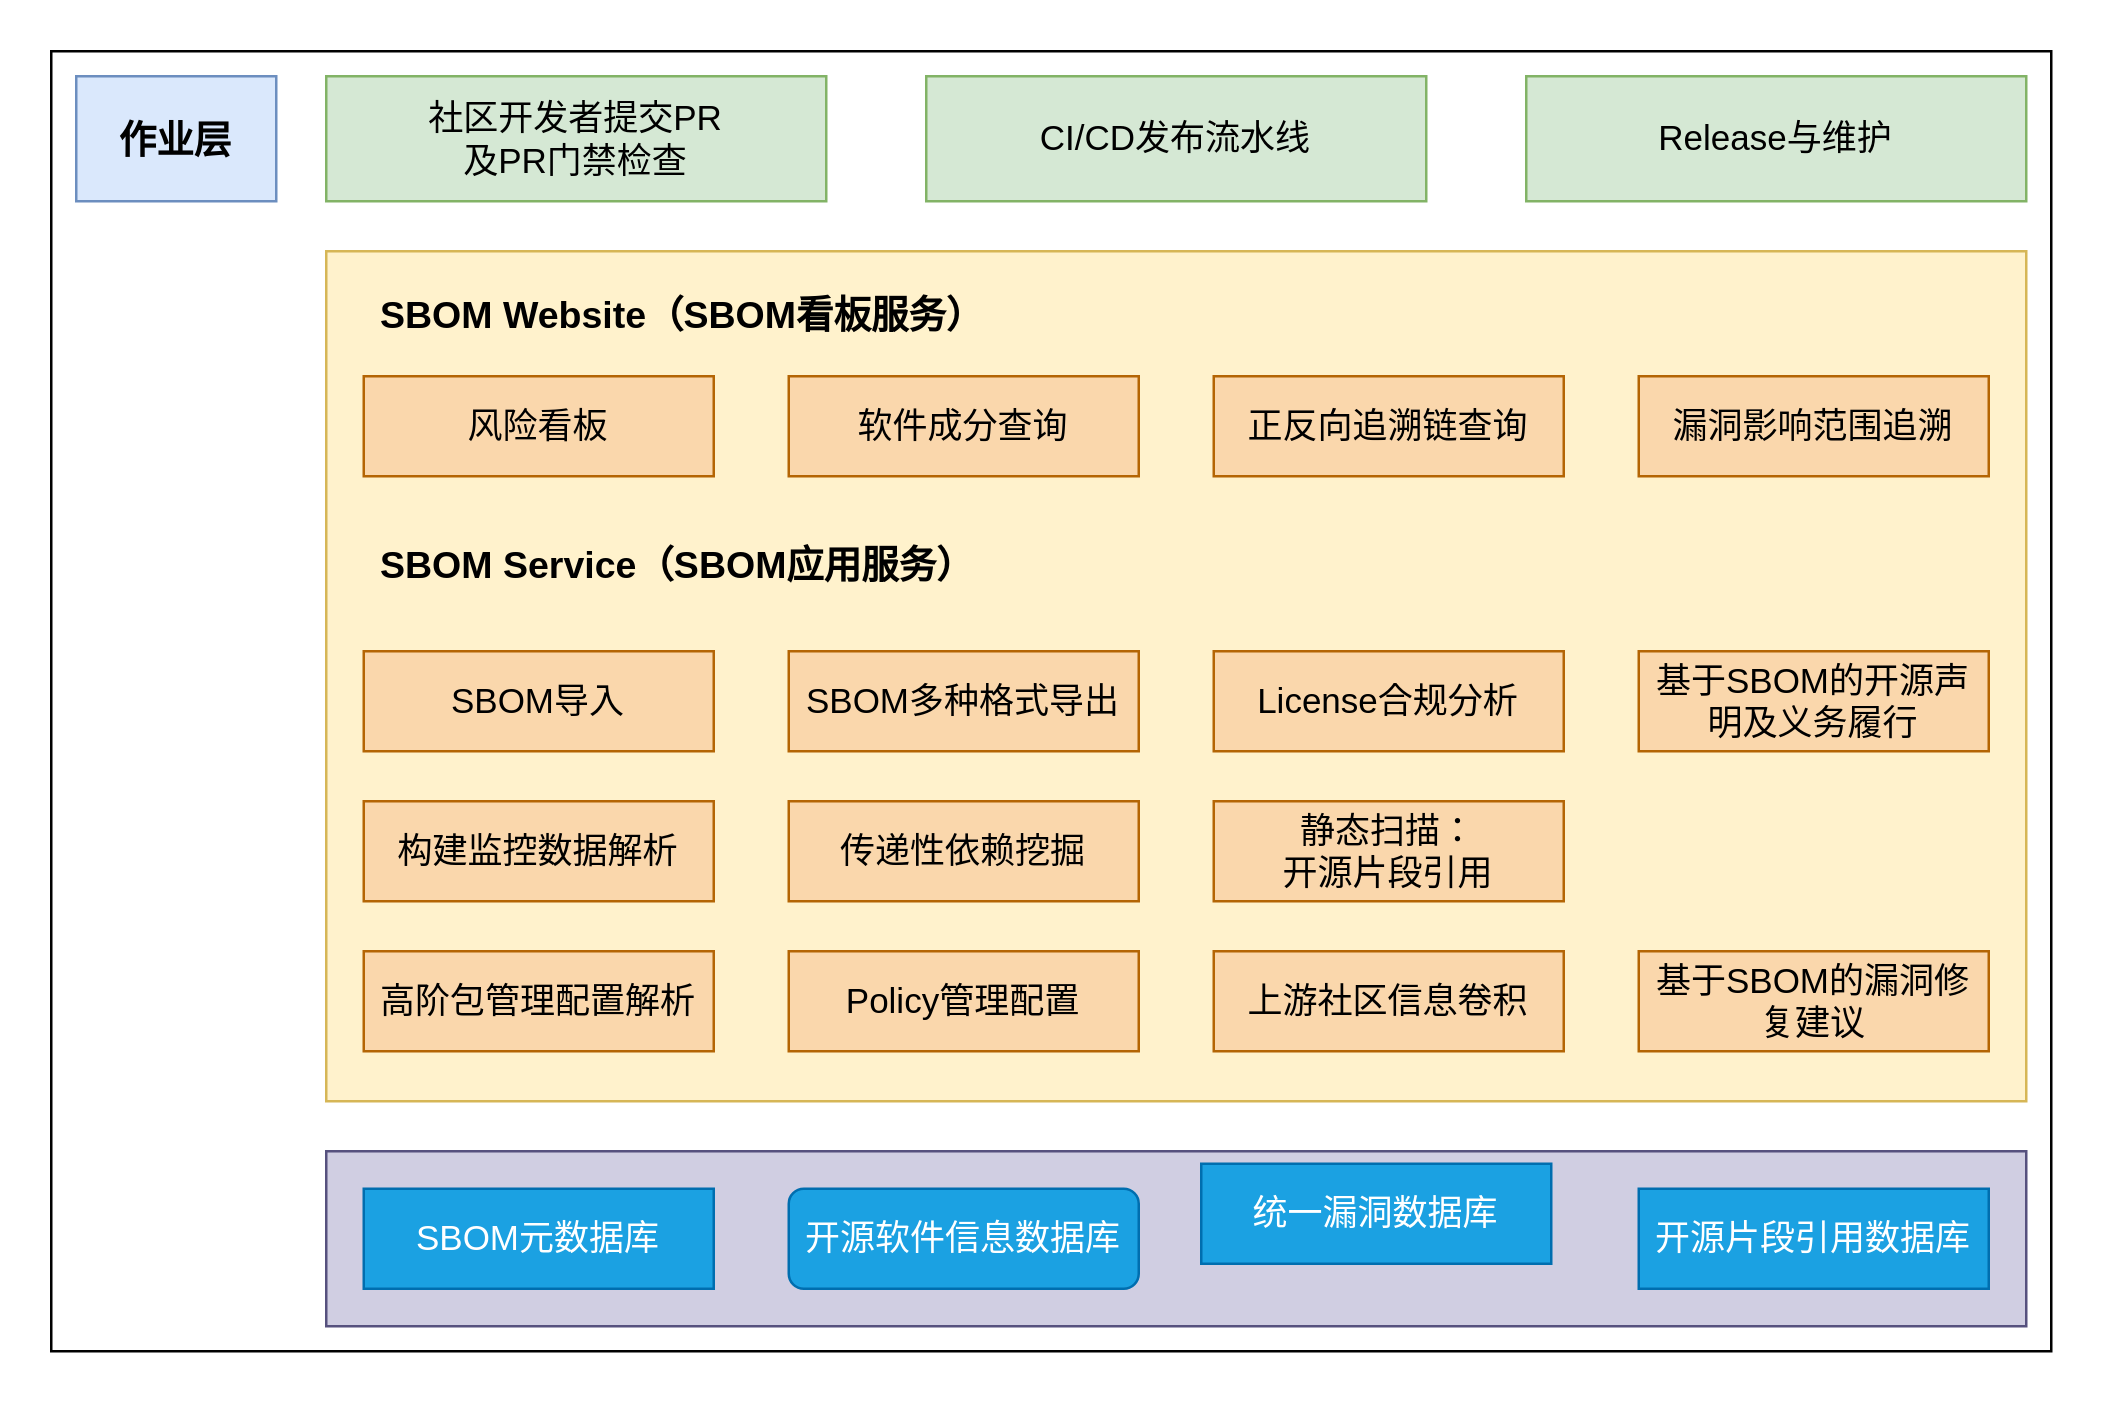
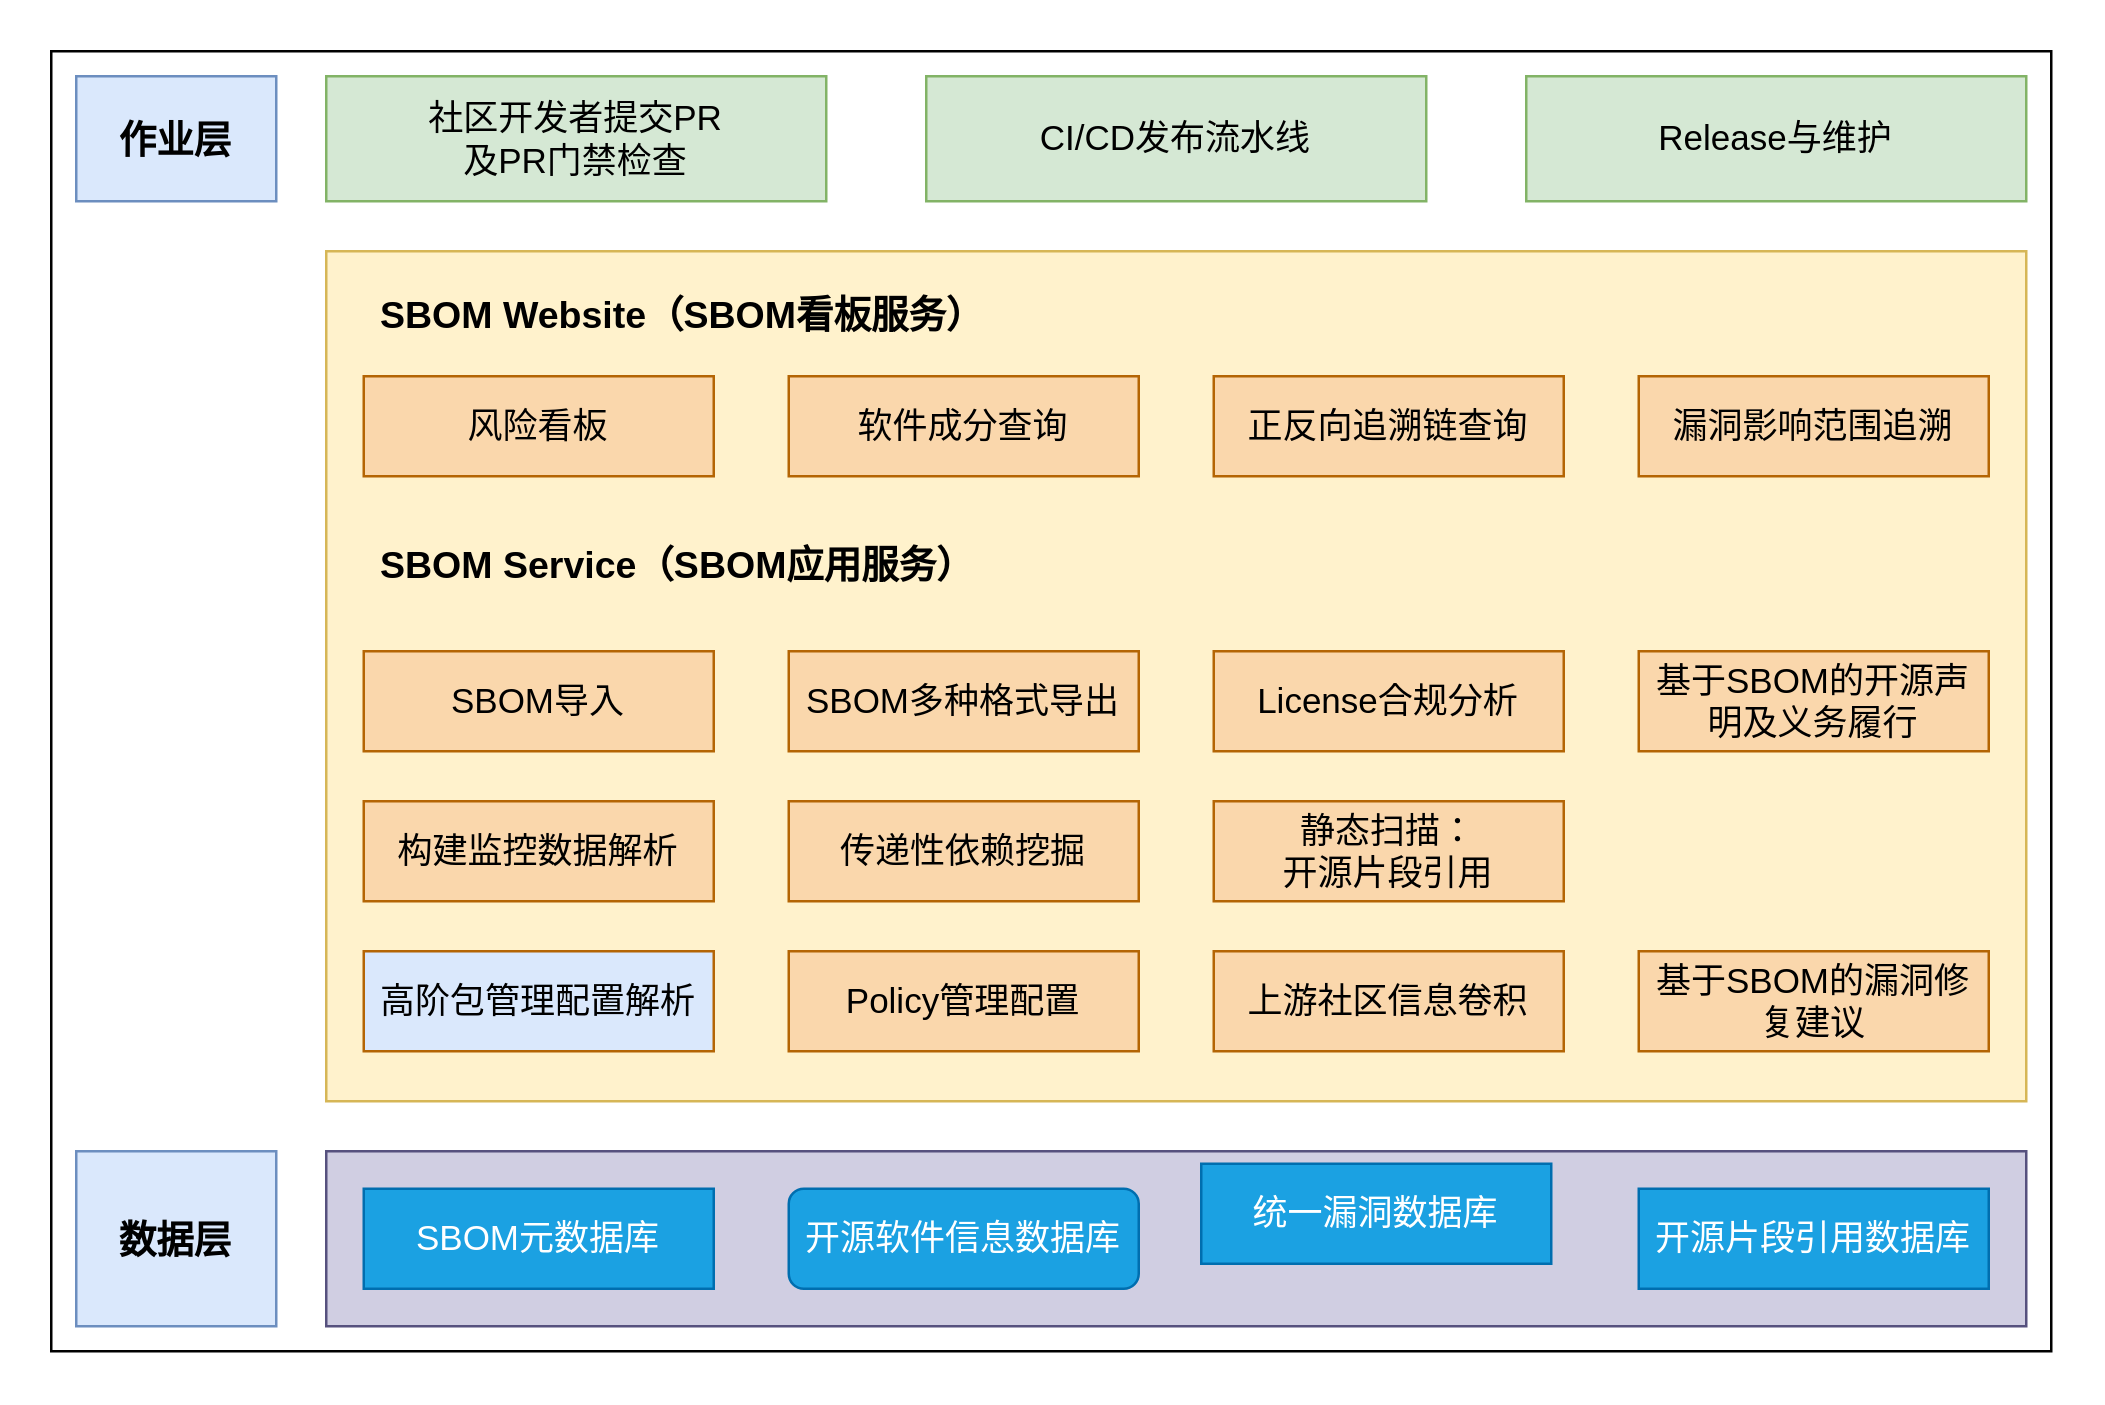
(539, 1001) -> (539, 1001)
none -> (176, 1239)
